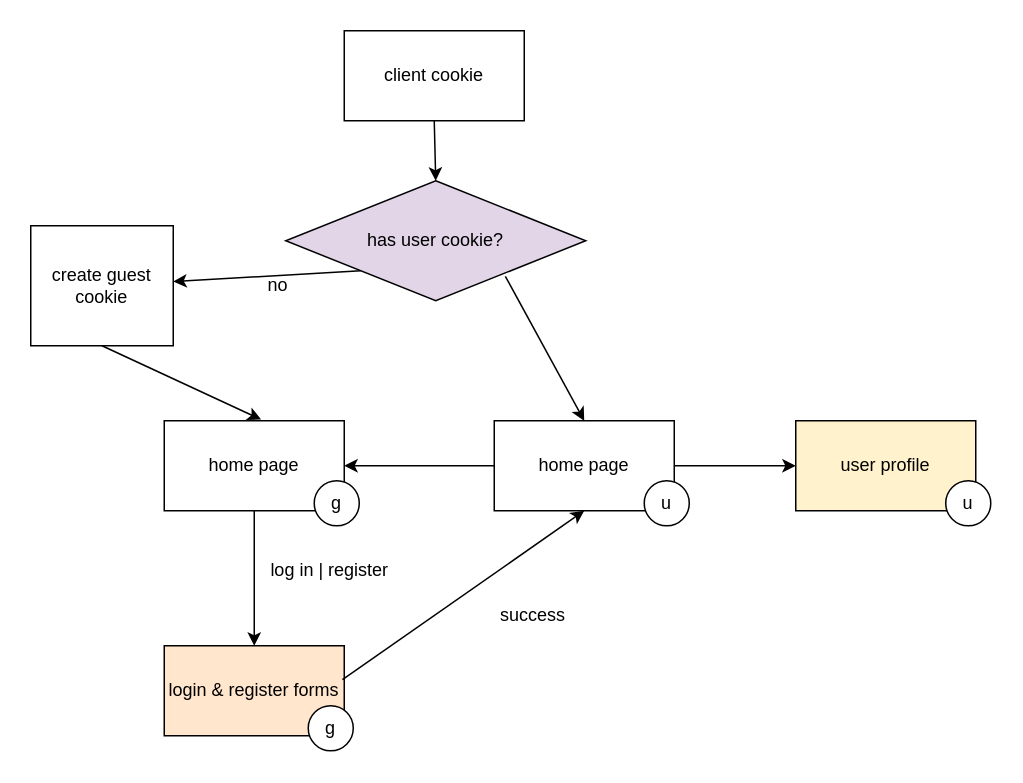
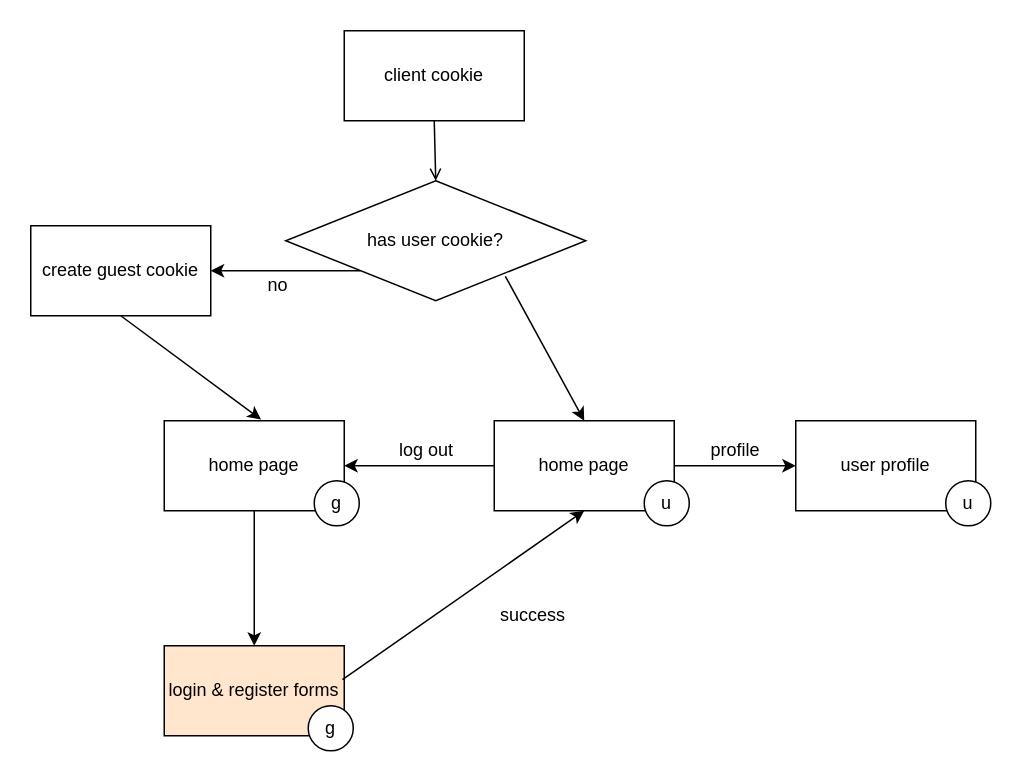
(435, 169) -> (436, 171)
(436, 241) -> (436, 241)
(102, 286) -> (121, 271)
none -> (426, 451)
none -> (736, 451)
(886, 466) -> (886, 466)
(330, 571) -> none
